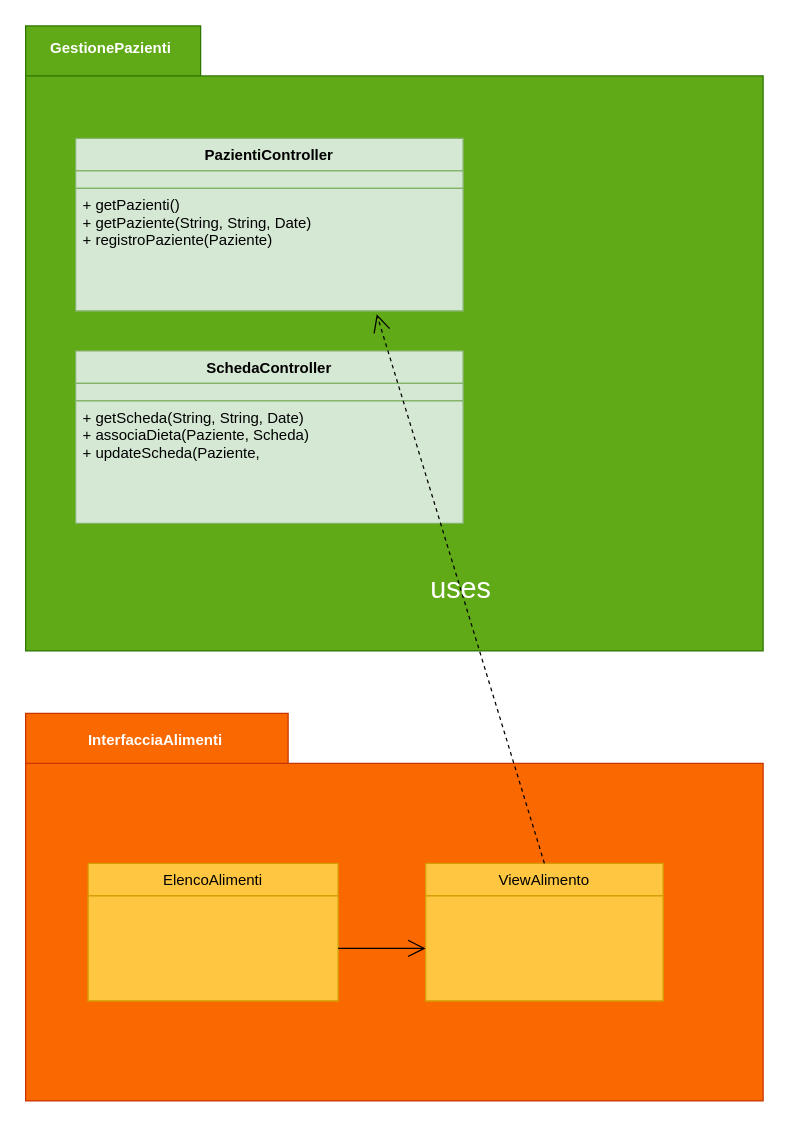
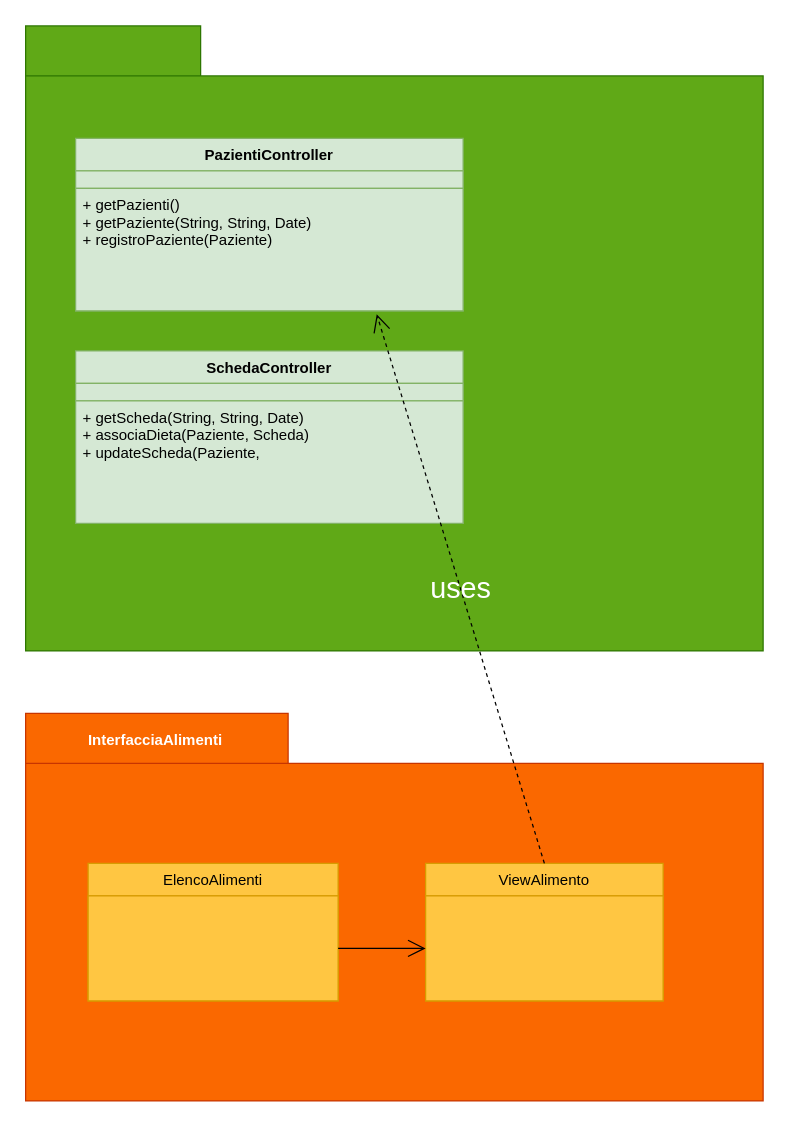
(111, 48) -> none
